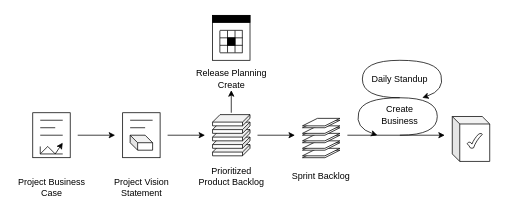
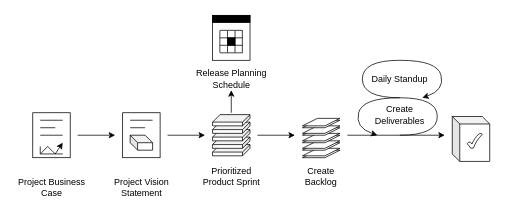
(232, 79) -> (232, 79)
(400, 115) -> (400, 115)
(232, 177) -> (232, 177)
(321, 177) -> (321, 177)
